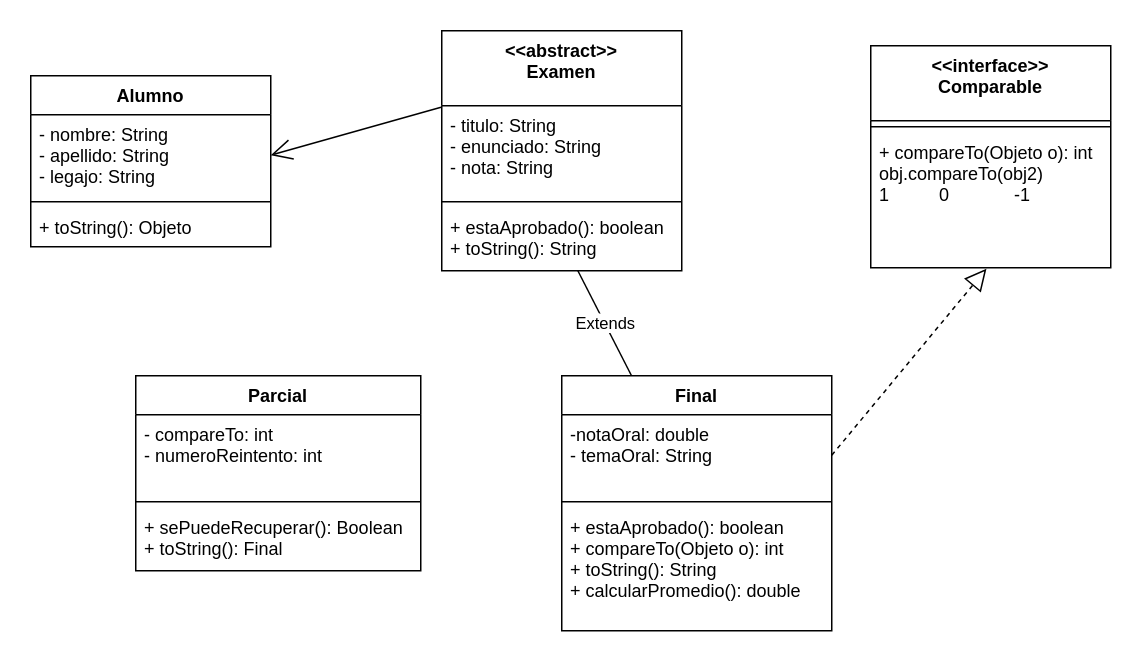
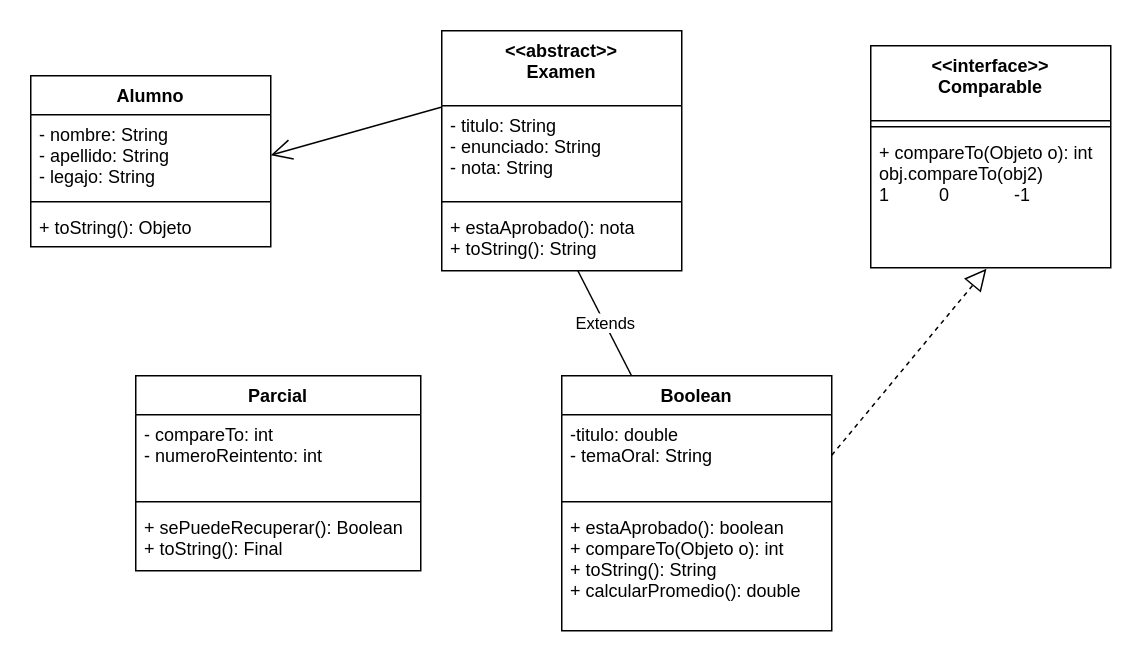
(567, 228) -> (554, 228)
(696, 396) -> (696, 396)
(646, 435) -> (634, 435)
